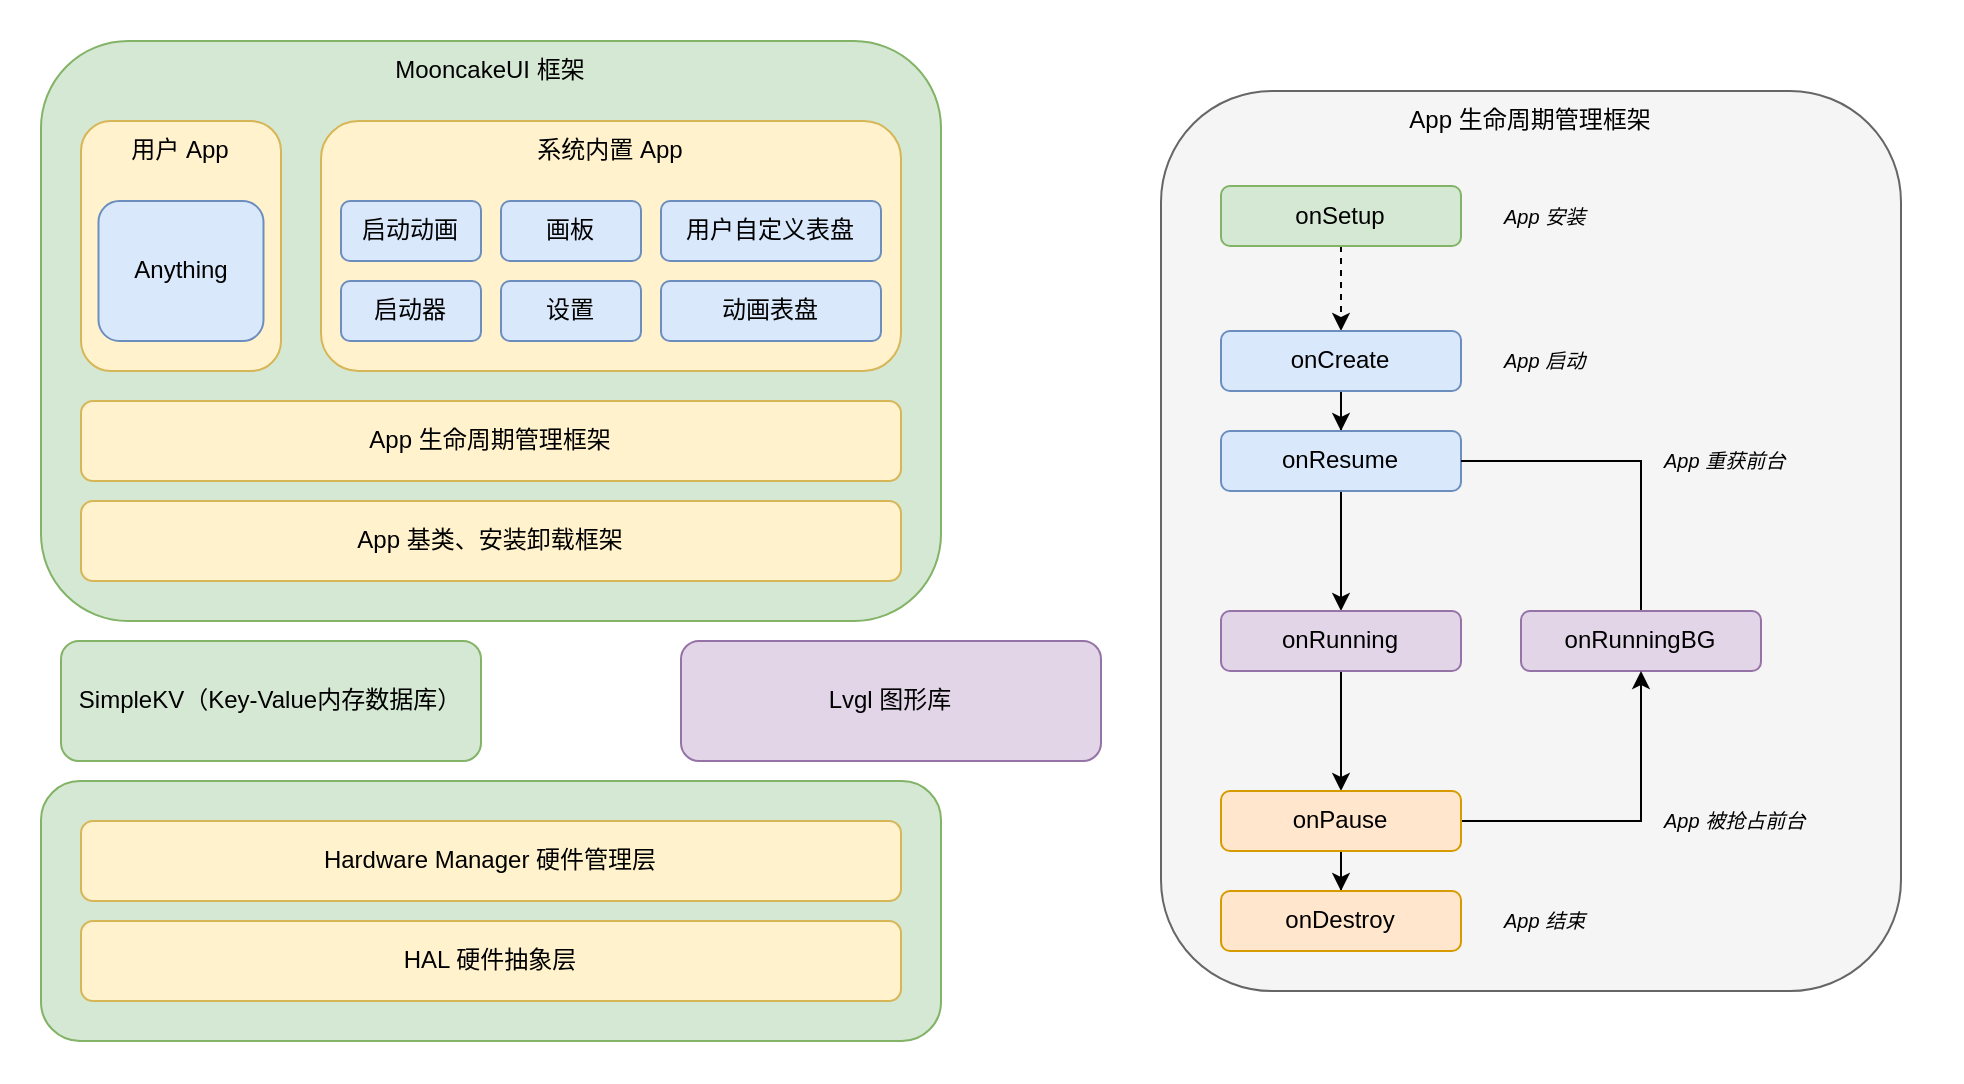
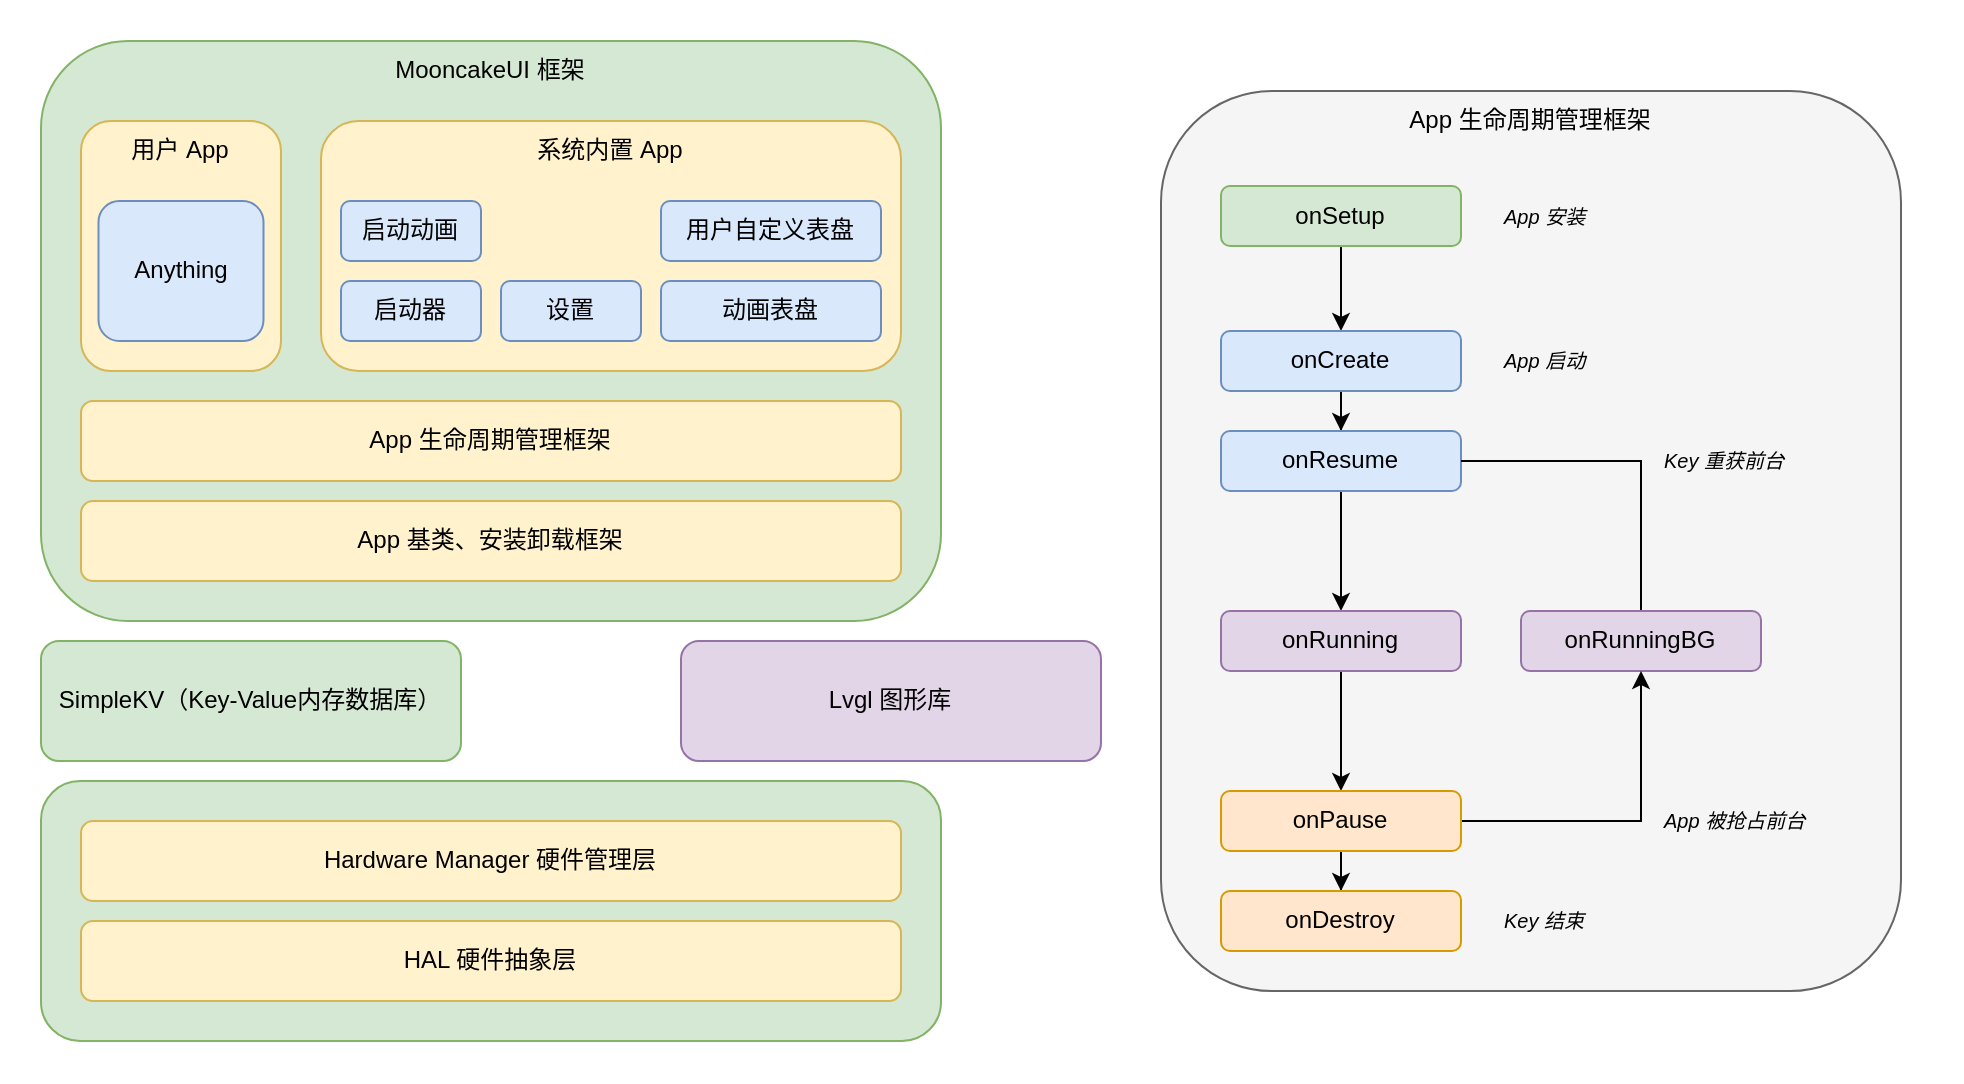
(571, 231) -> none
(1341, 283) -> (1341, 283)
(1719, 461) -> (1719, 461)
(271, 701) -> (251, 701)
(1541, 921) -> (1541, 921)
